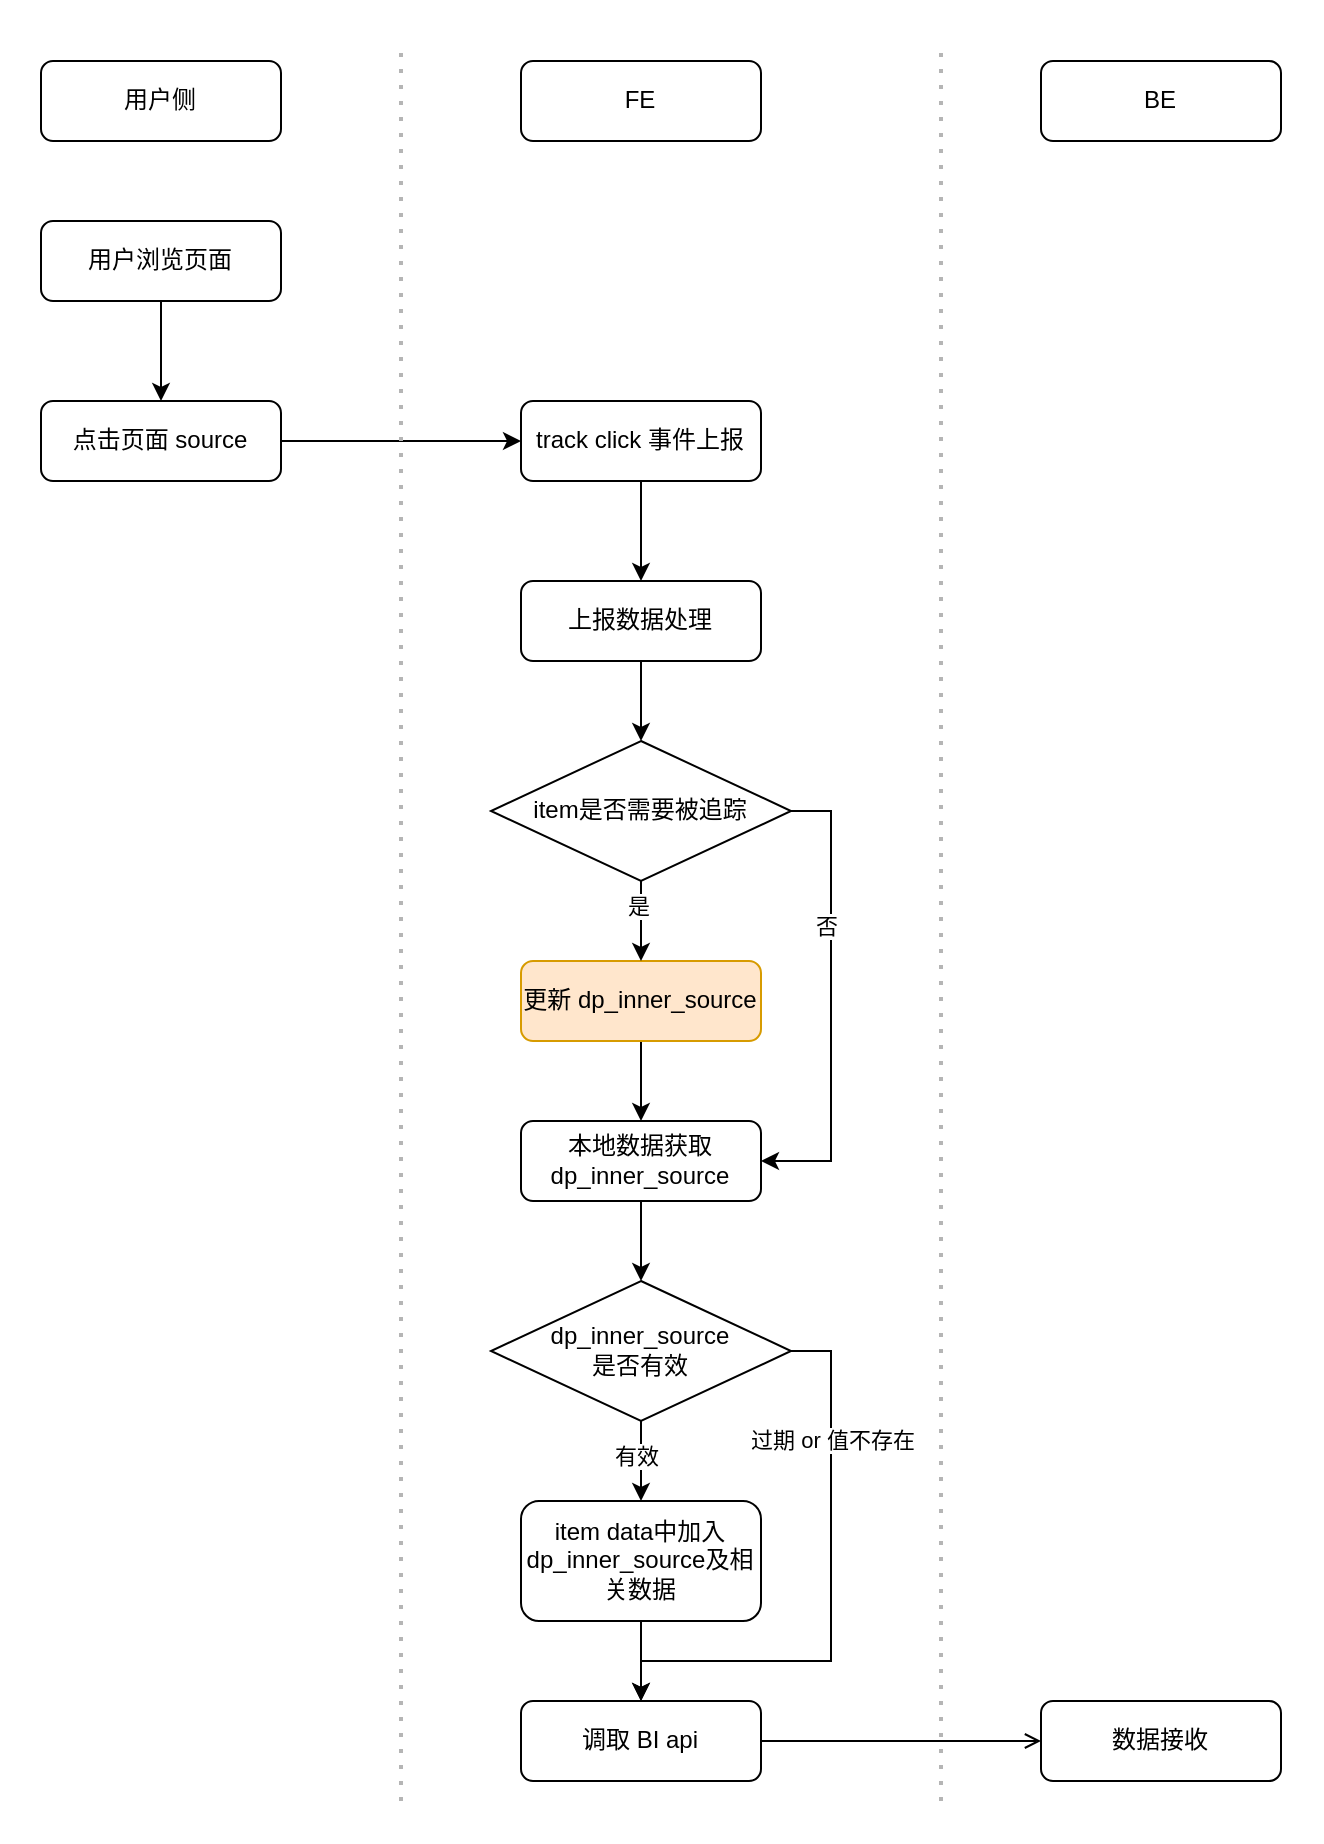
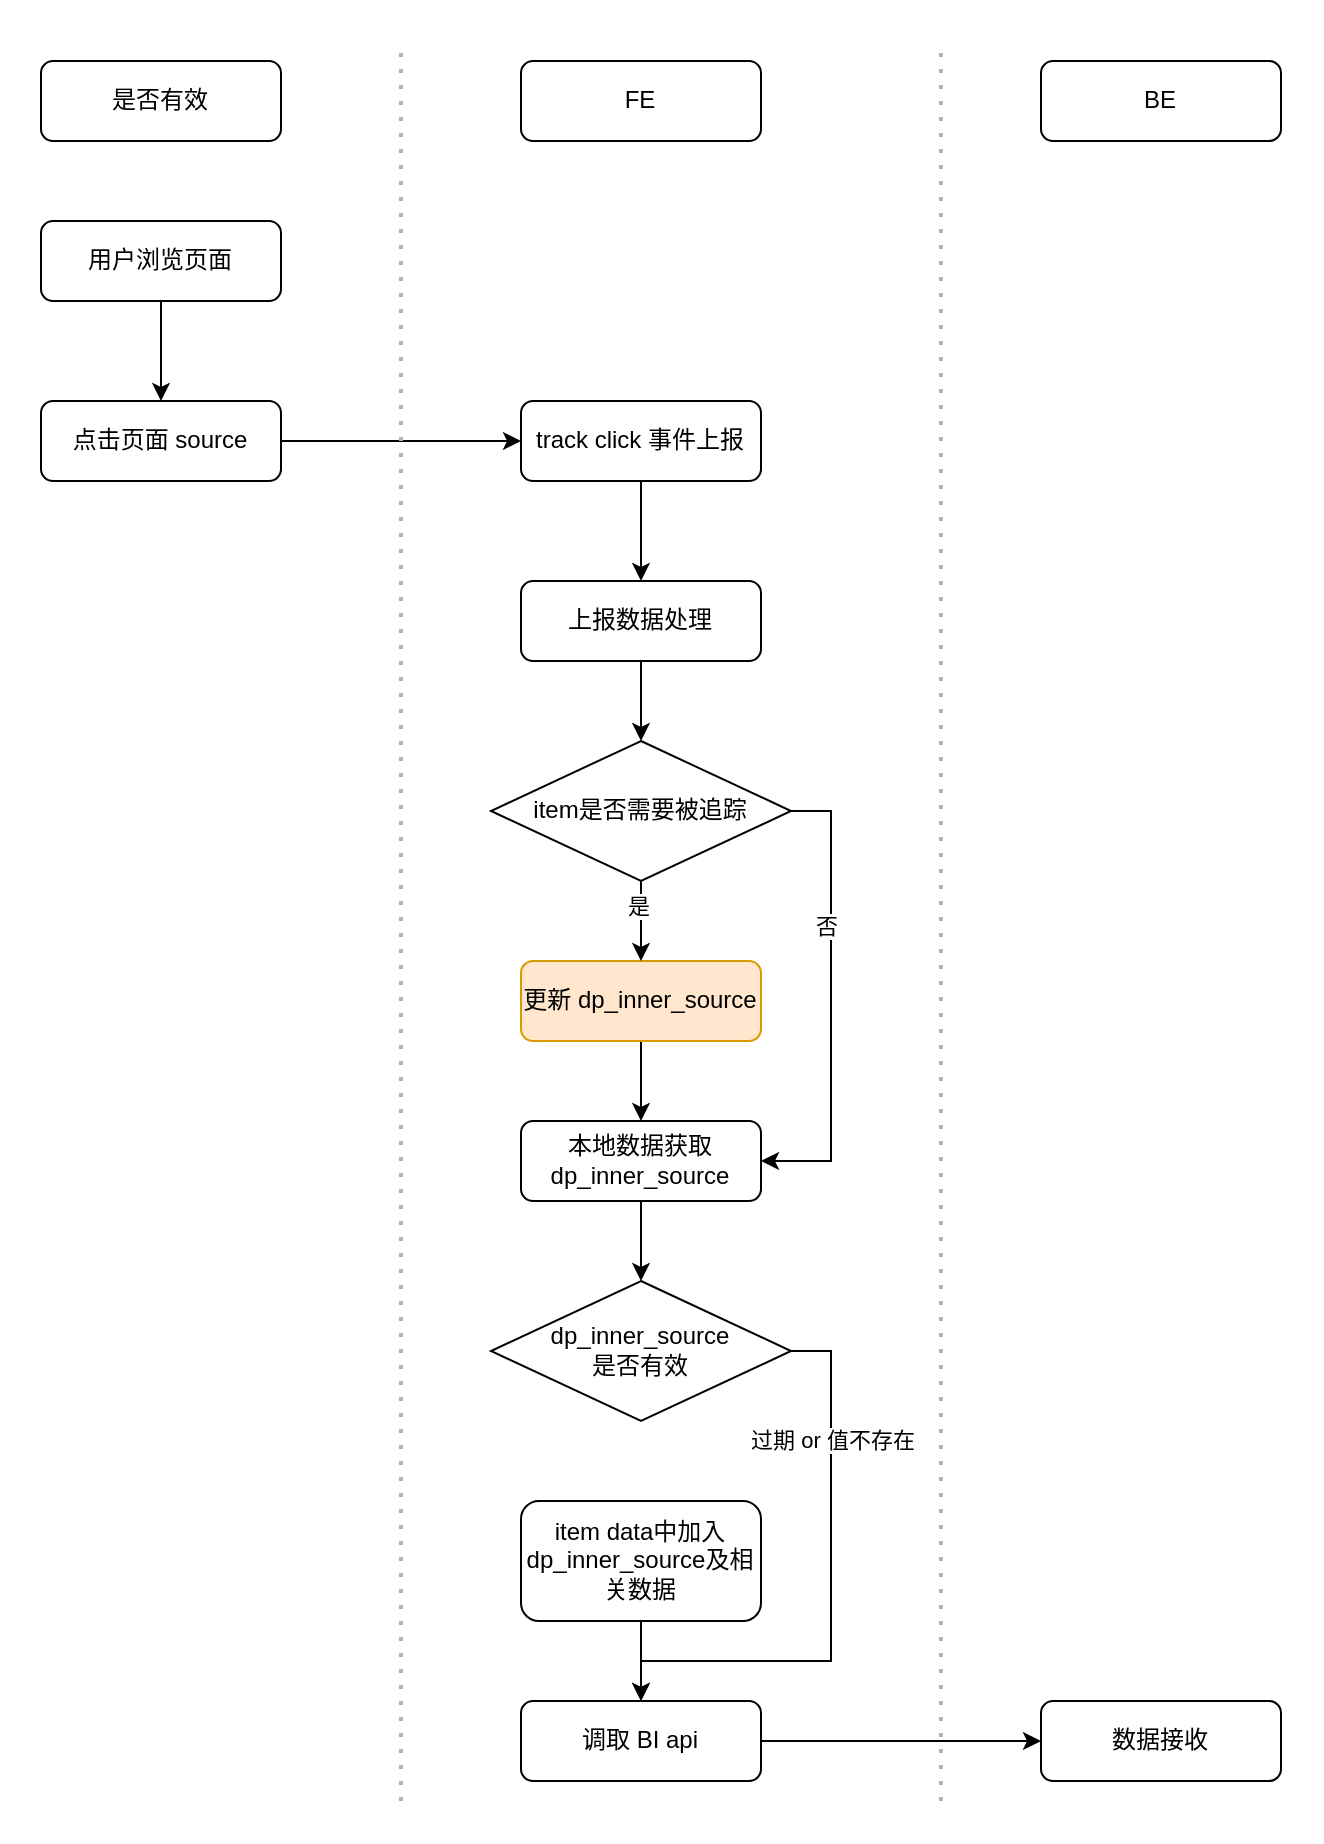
(161, 101) -> (161, 101)
(641, 1454) -> none
(1029, 1741) -> (1026, 1741)
